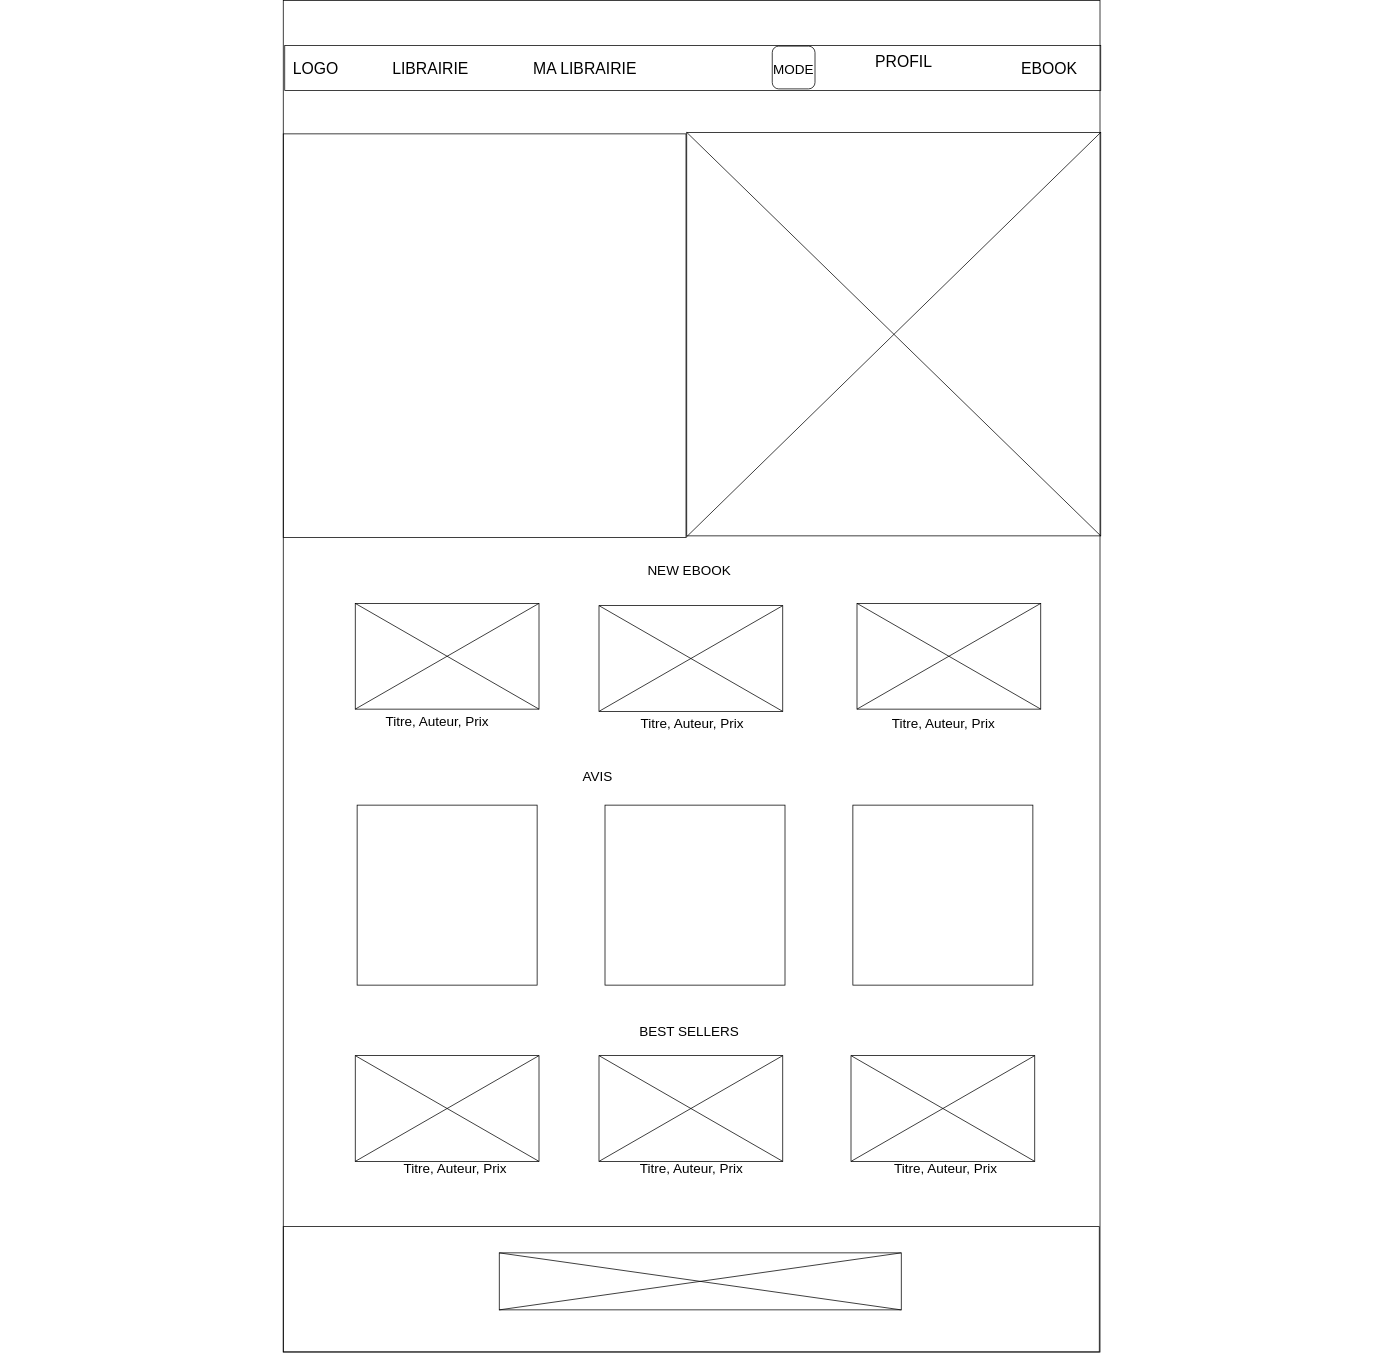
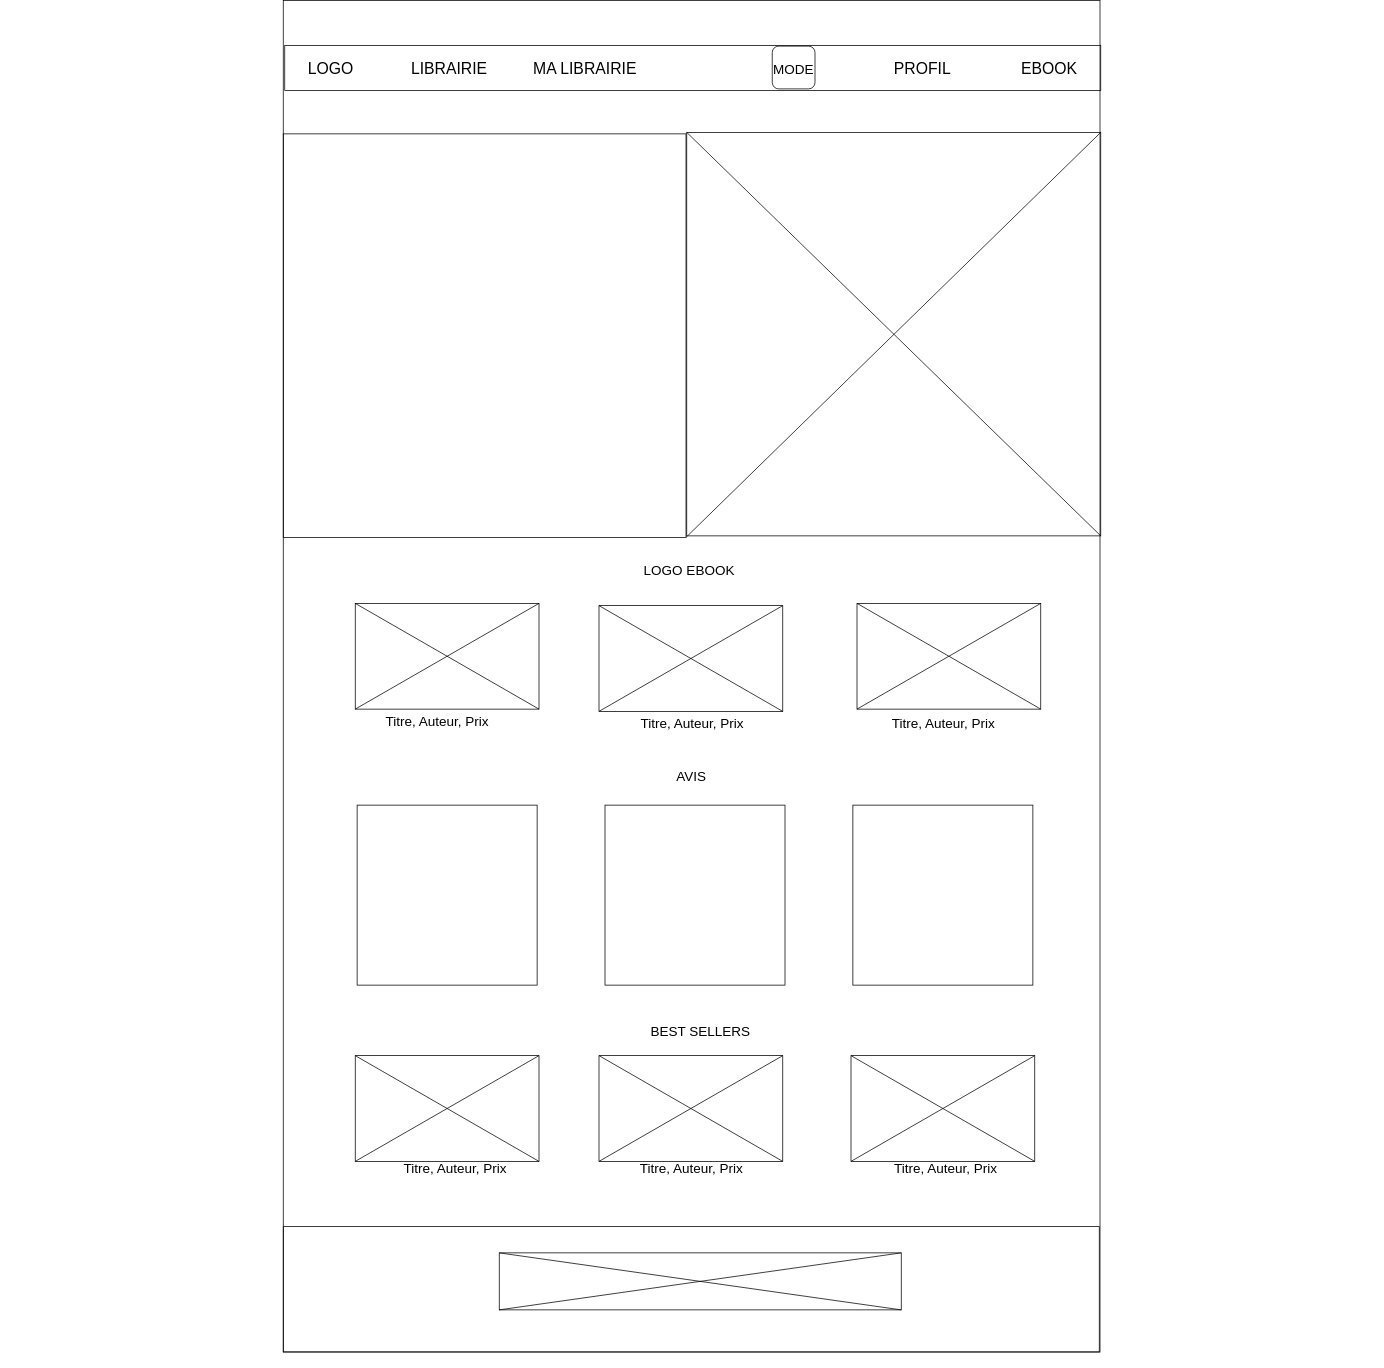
(903, 61) -> (922, 68)
(315, 68) -> (330, 68)
(430, 68) -> (449, 68)
(689, 570) -> (689, 570)
(597, 777) -> (691, 777)
(689, 1032) -> (700, 1032)
